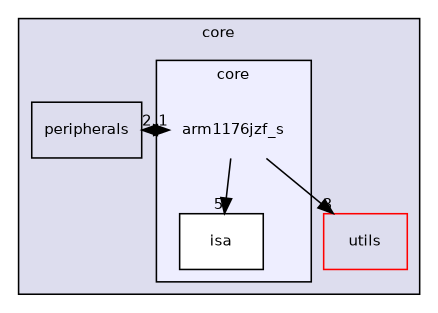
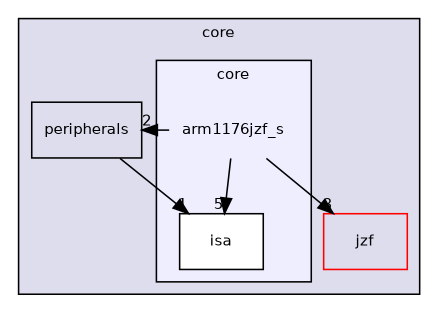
(147, 130) -> (147, 180)
(365, 242) -> (365, 242)
